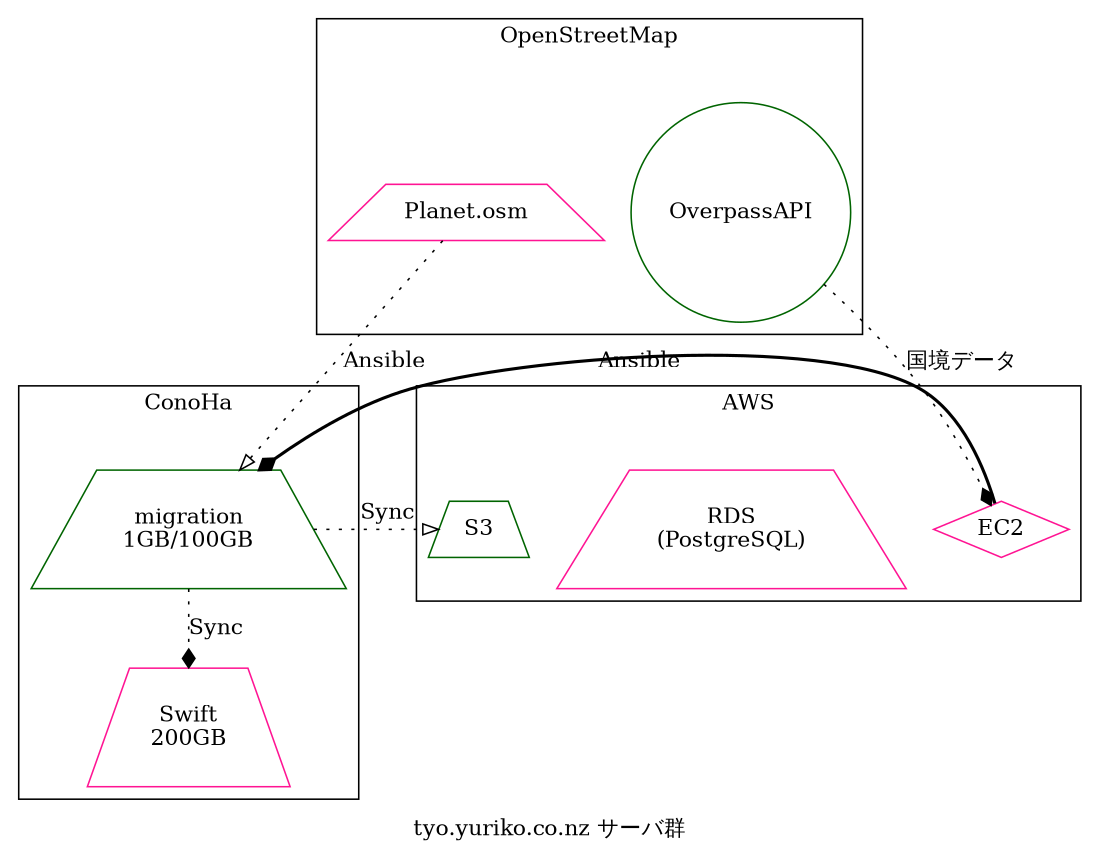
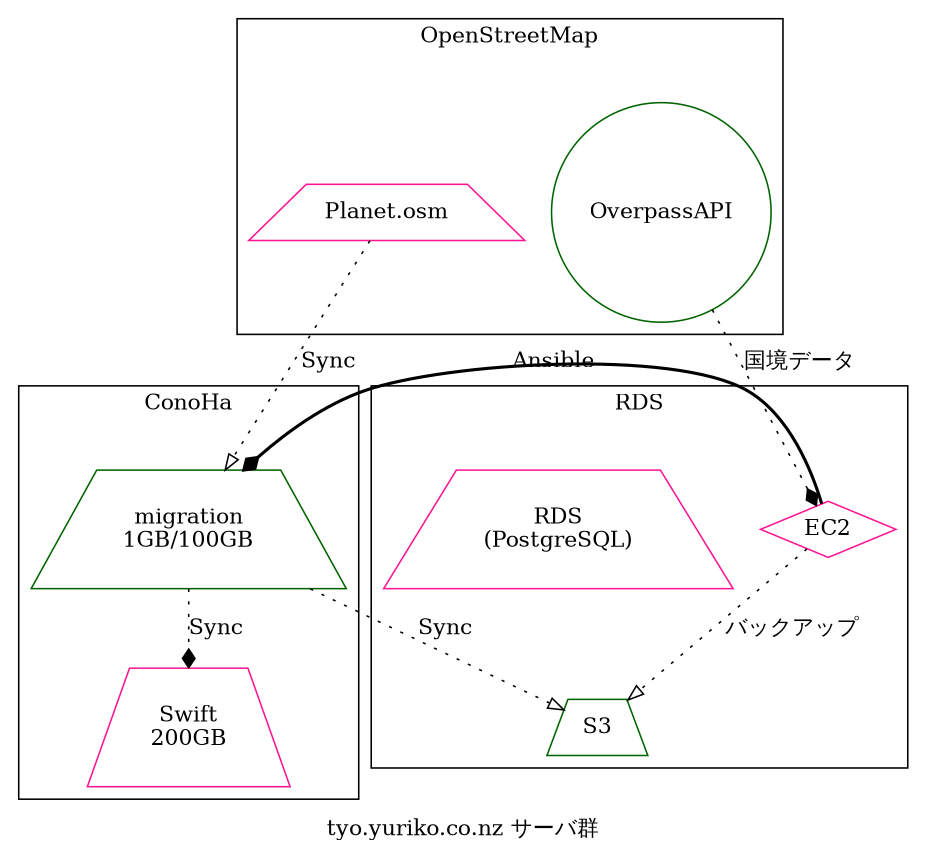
(384, 362) -> (328, 362)
(749, 404) -> (639, 404)
none -> (724, 619)
